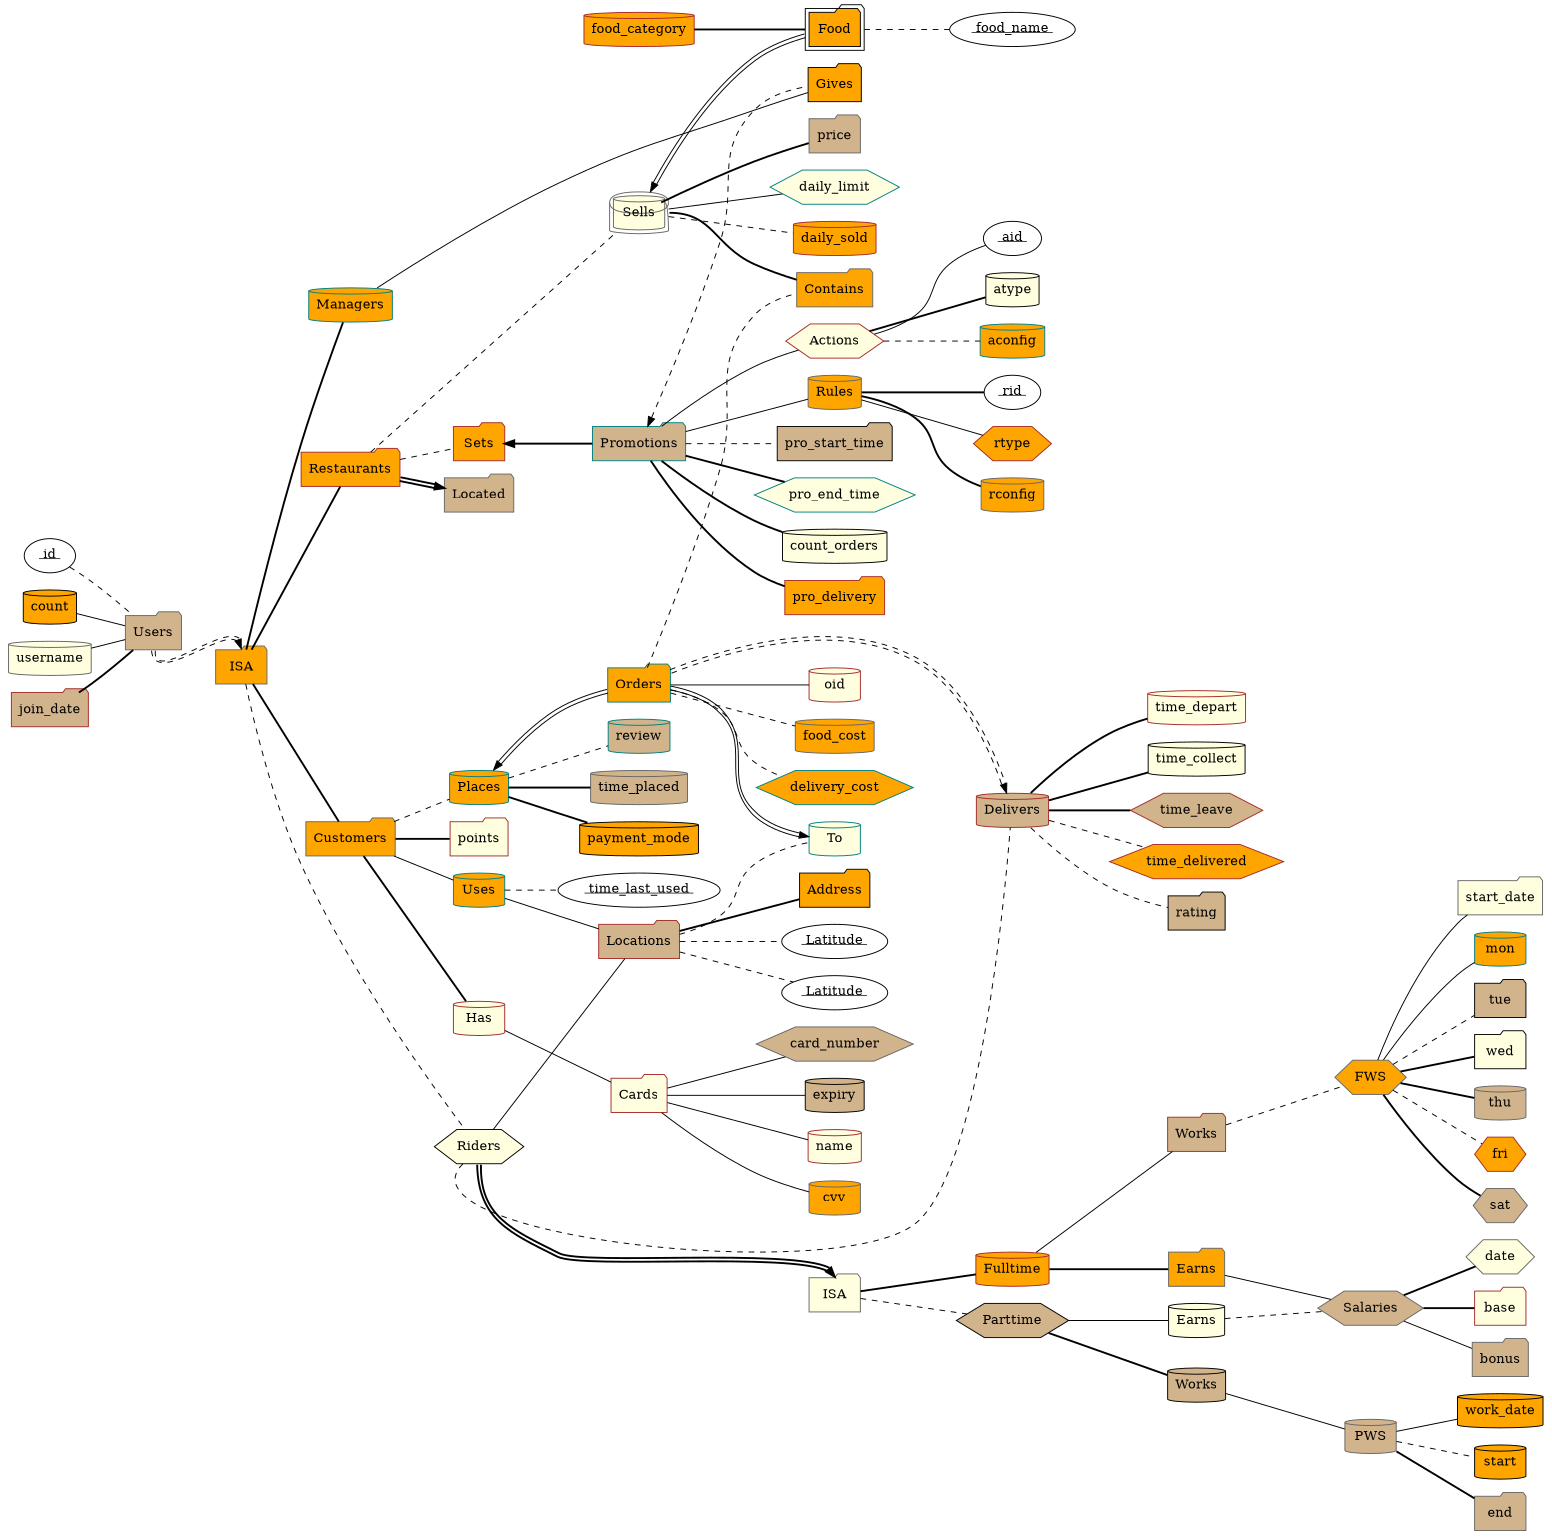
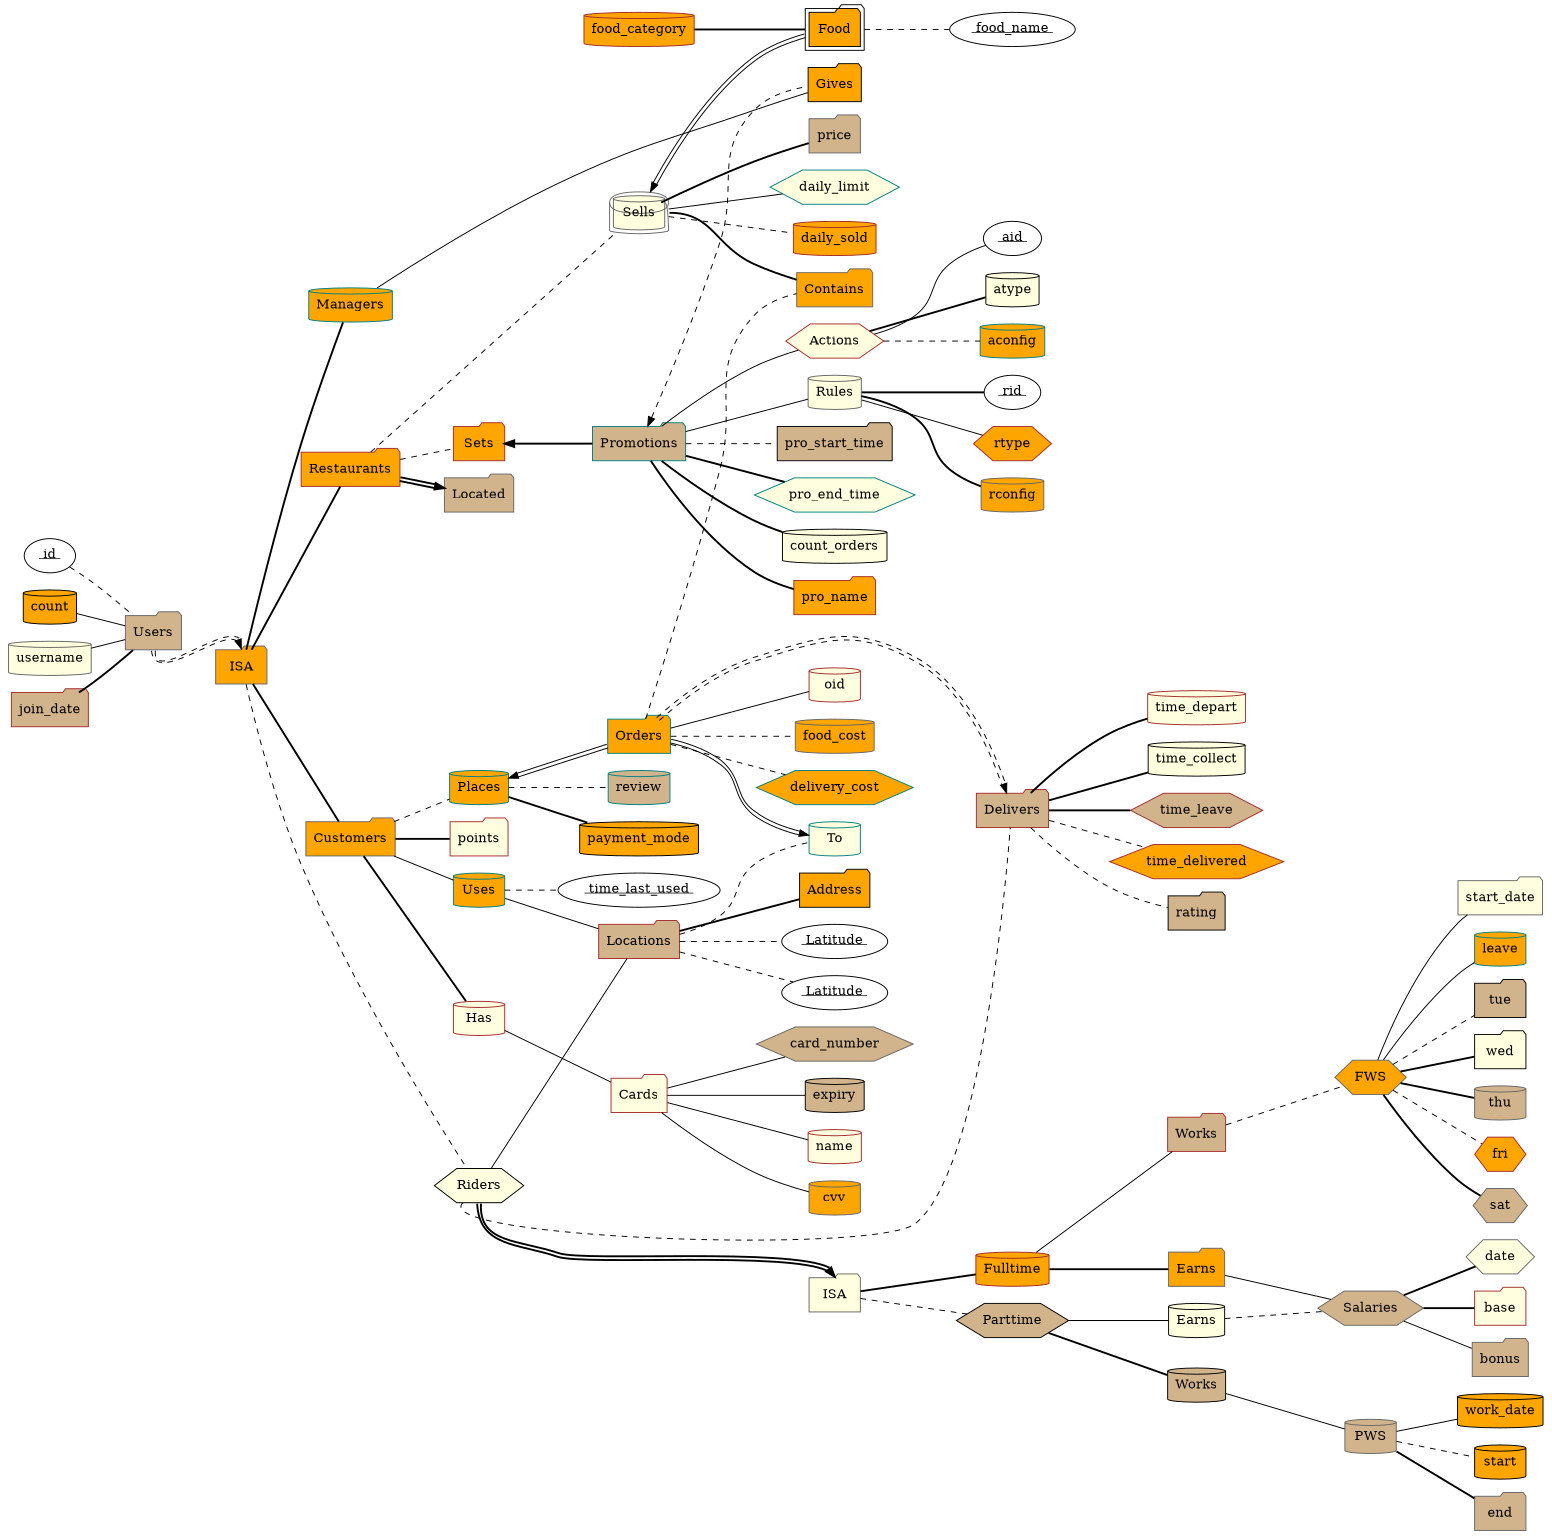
(835, 392) -> (835, 392)
(835, 598) -> (835, 598)
(639, 788) -> none
(1013, 810) -> (1013, 810)
(1500, 949) -> (1500, 949)
